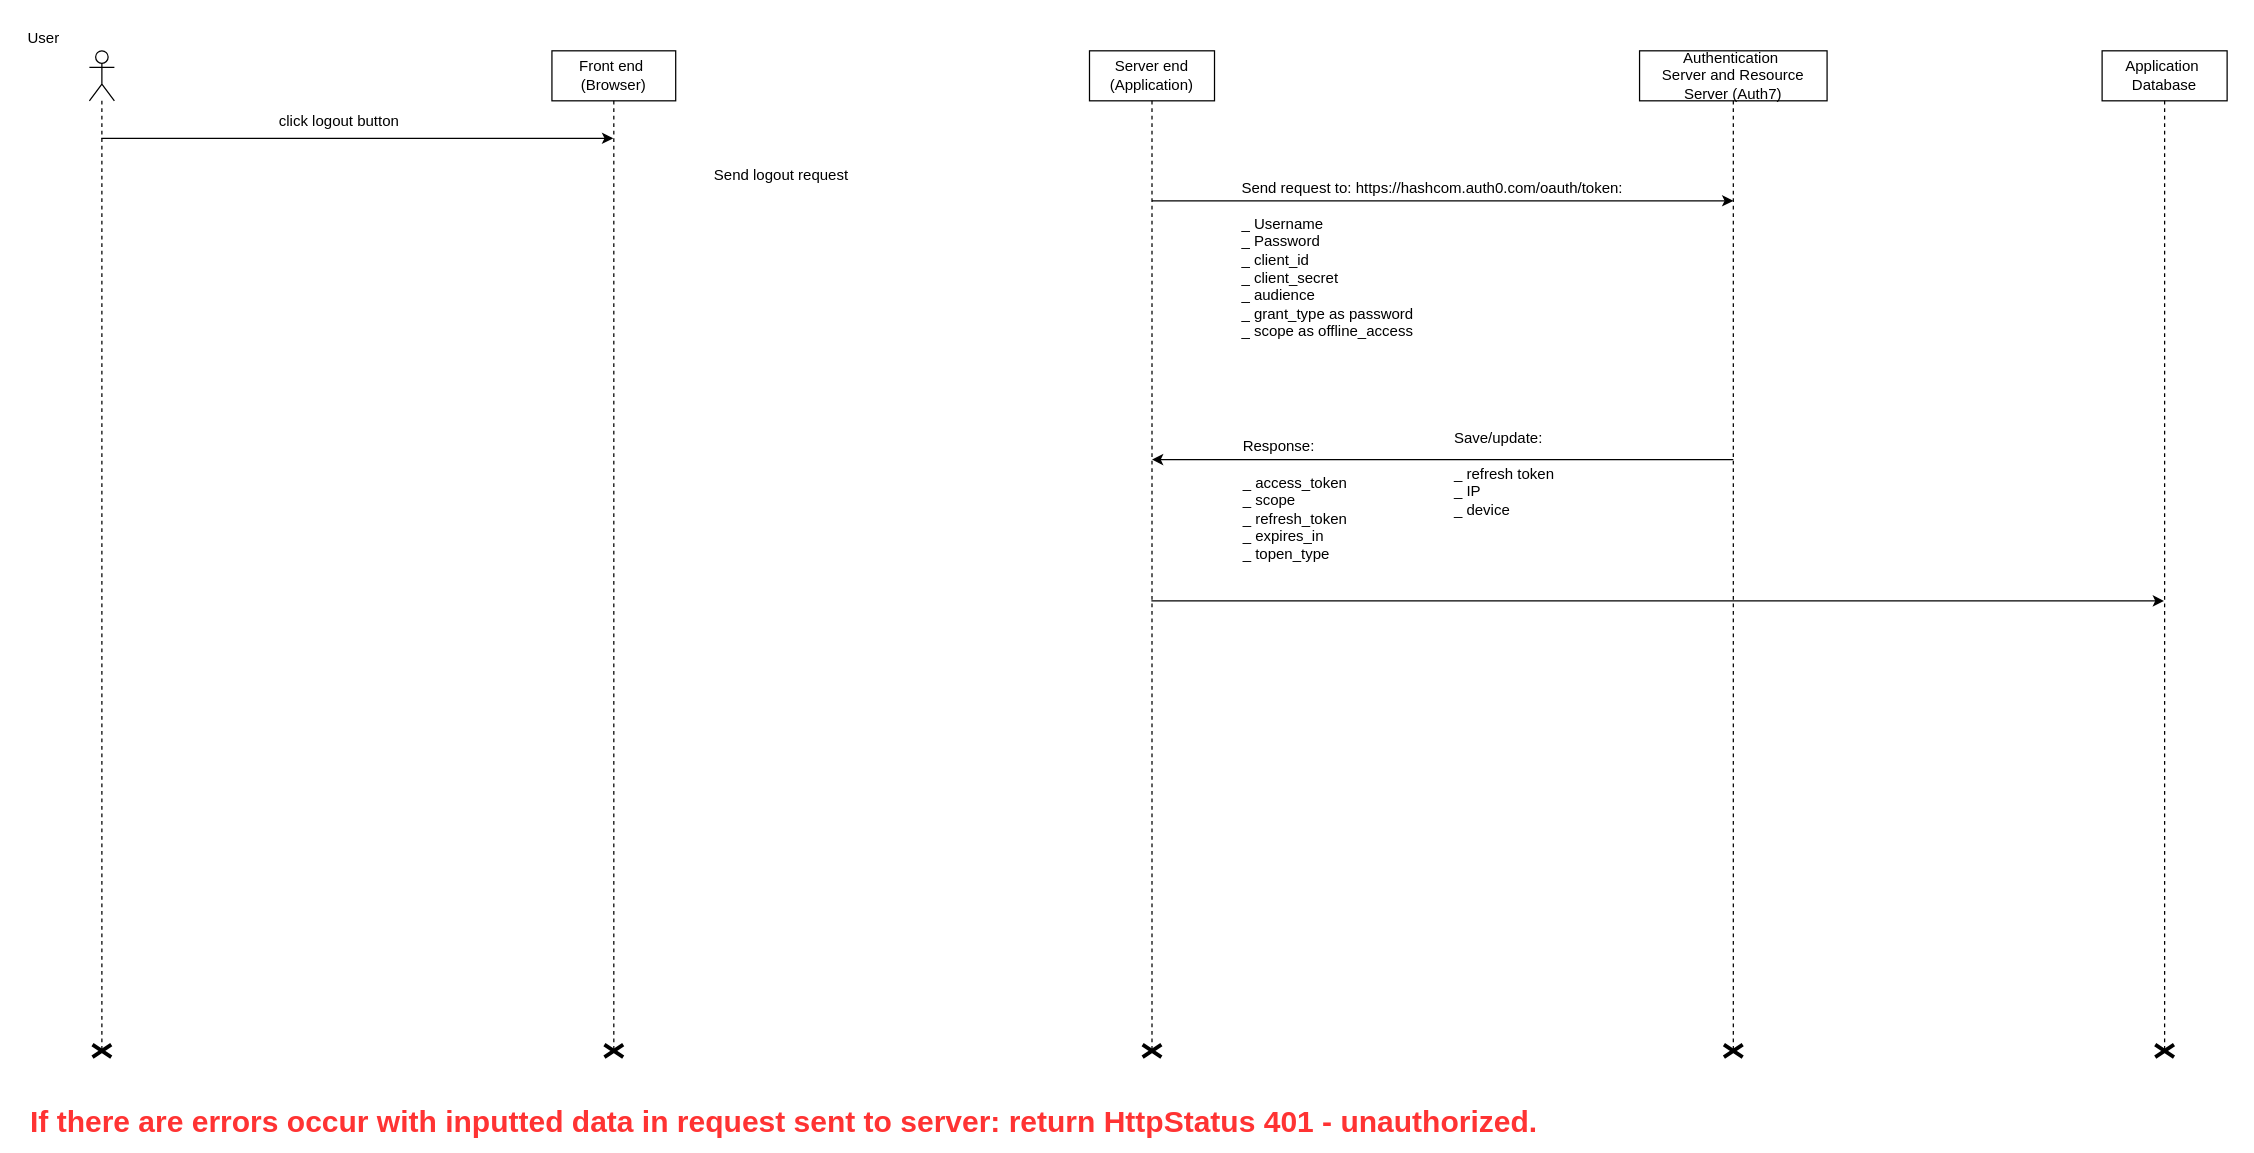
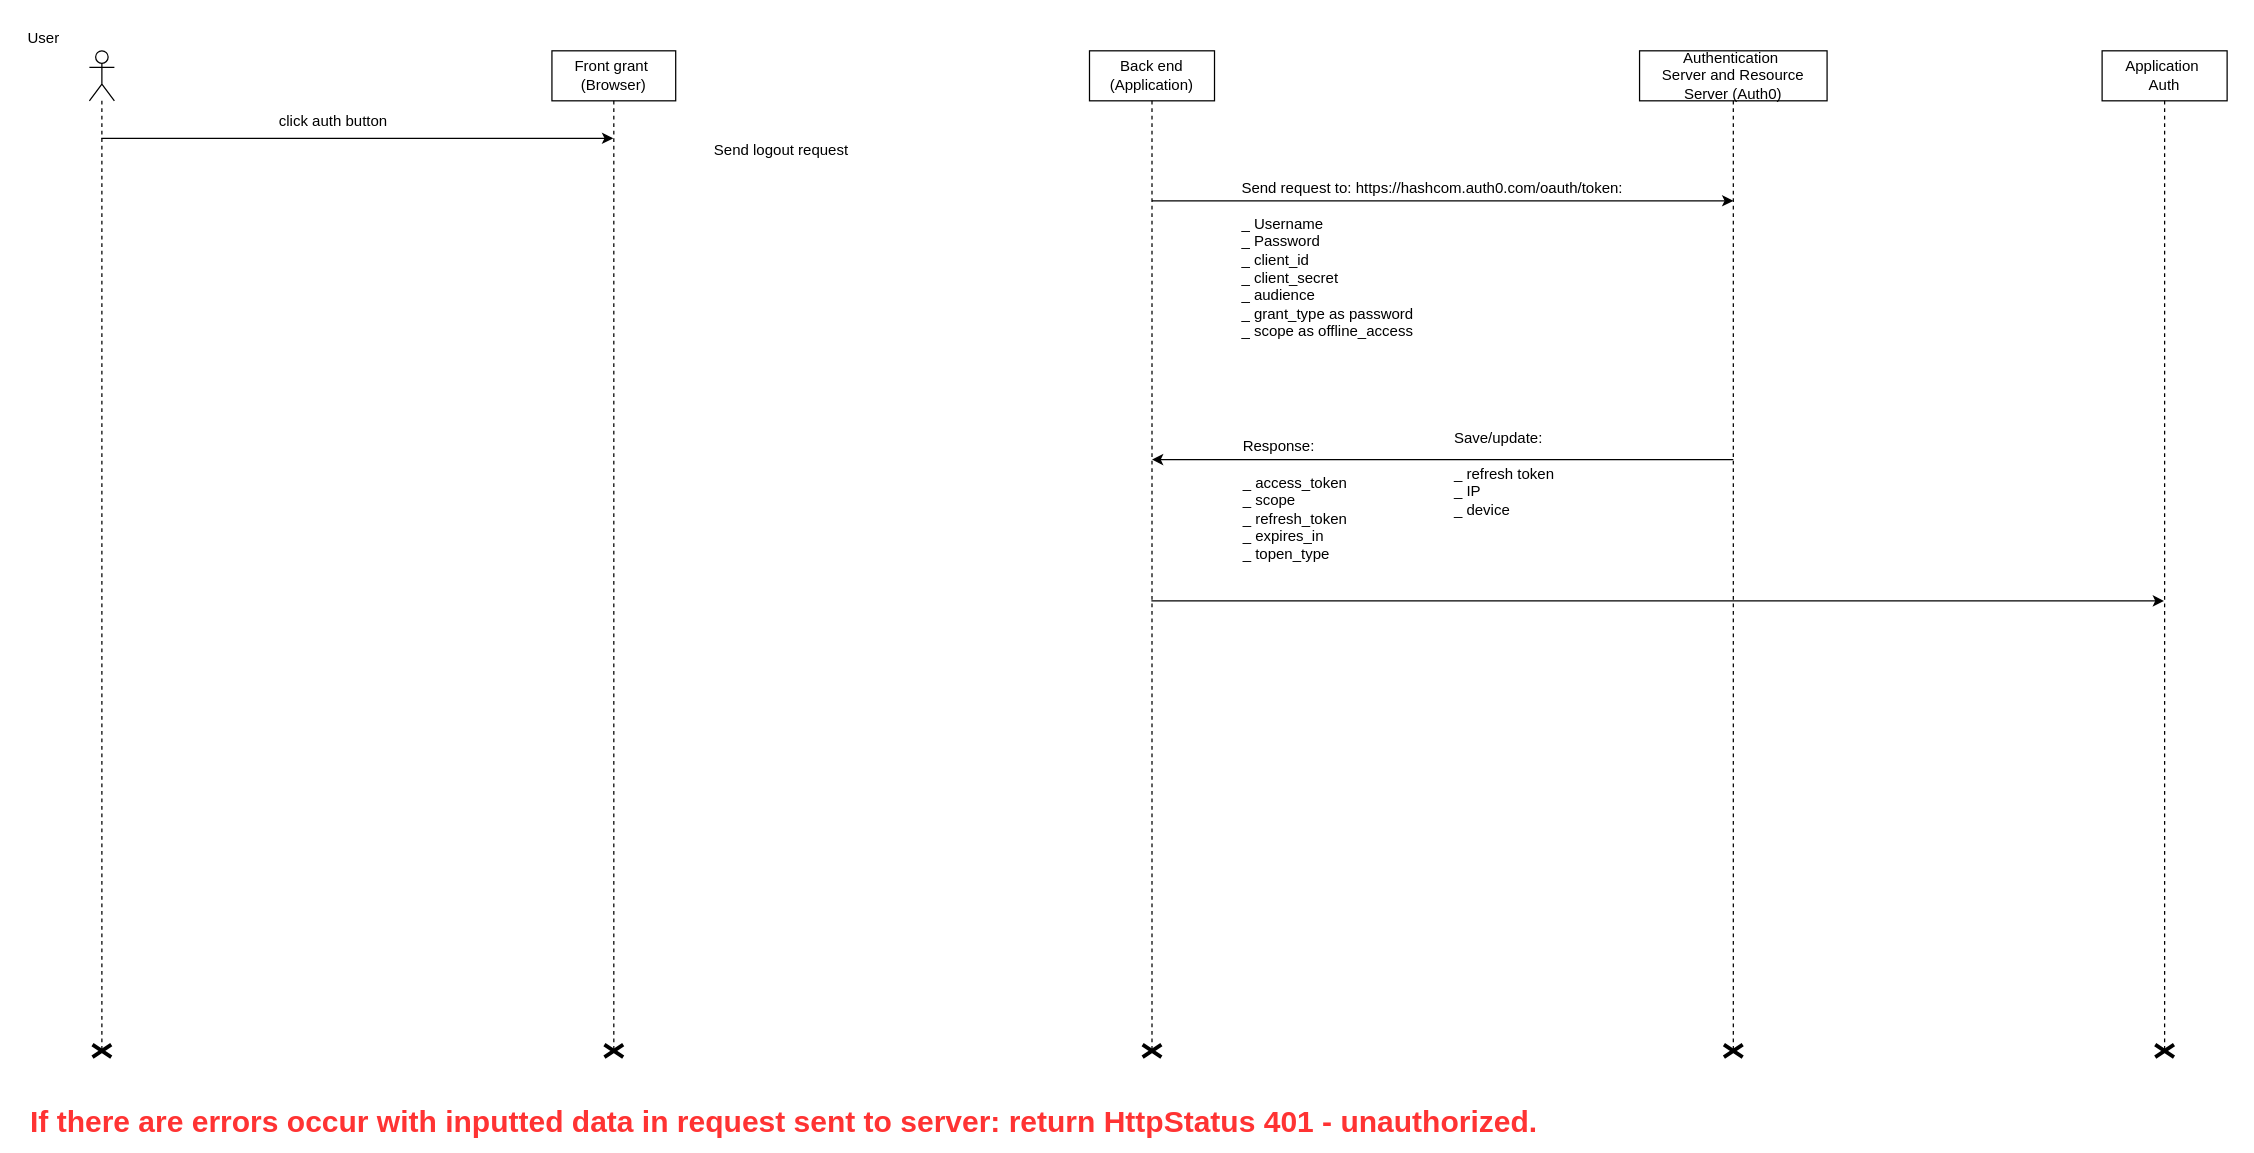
(614, 76) -> (614, 76)
(1152, 76) -> (1152, 76)
(1733, 76) -> (1733, 76)
(2164, 76) -> (2164, 76)
(349, 122) -> (343, 122)
(787, 176) -> (787, 151)
